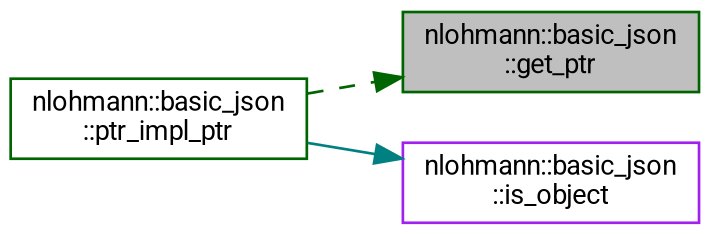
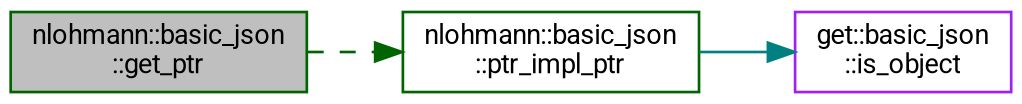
(342, 88) -> (341, 52)
(551, 183) -> (903, 52)
